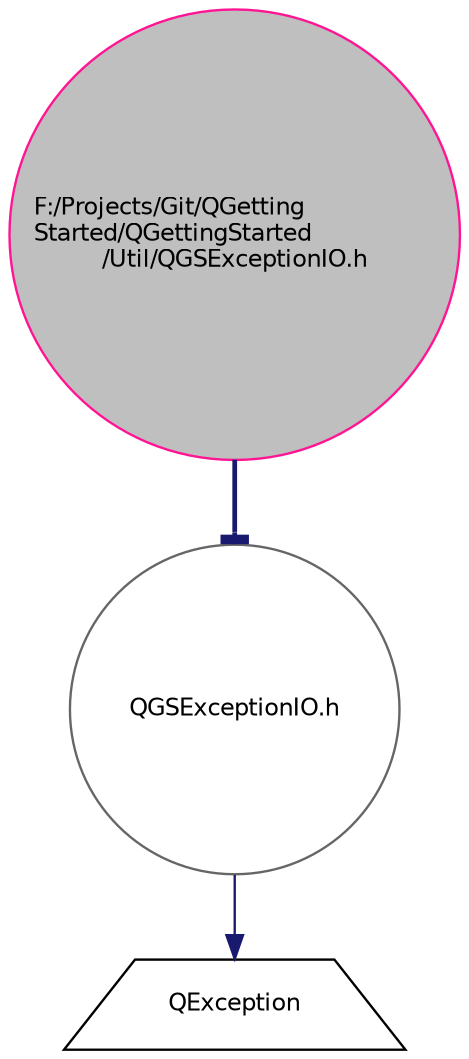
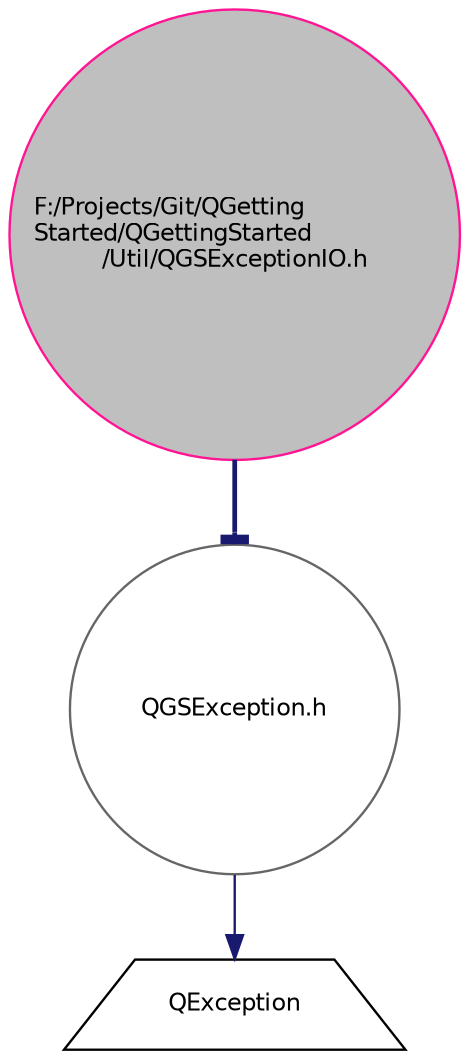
(235, 709) -> (235, 709)
